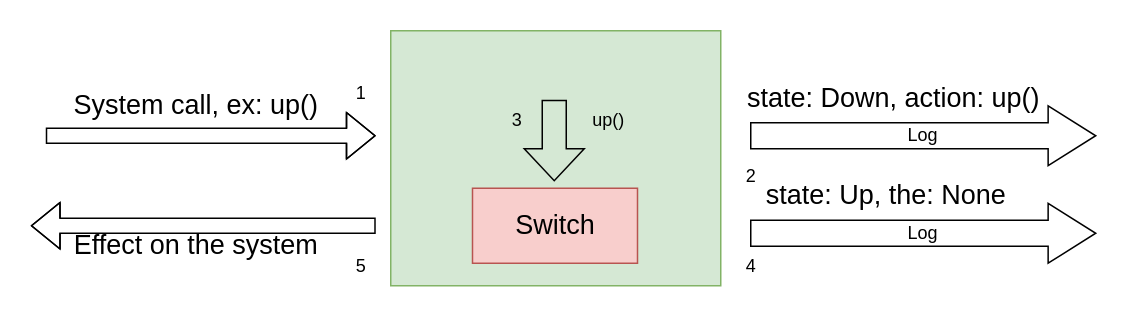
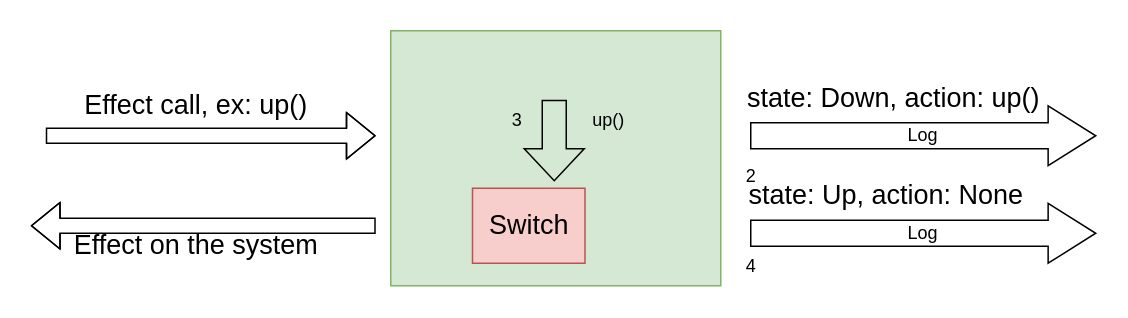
(361, 91) -> none
(197, 106) -> (197, 106)
(887, 196) -> (887, 196)
(555, 226) -> (529, 226)
(361, 263) -> none
